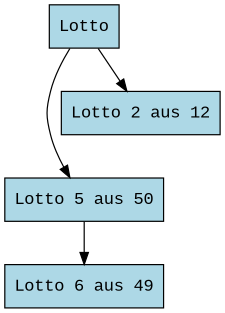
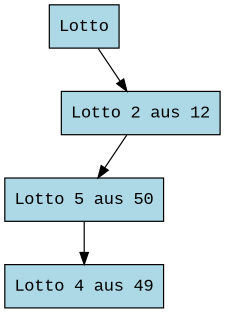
(47, 107) -> (116, 151)
(84, 286) -> (84, 286)
